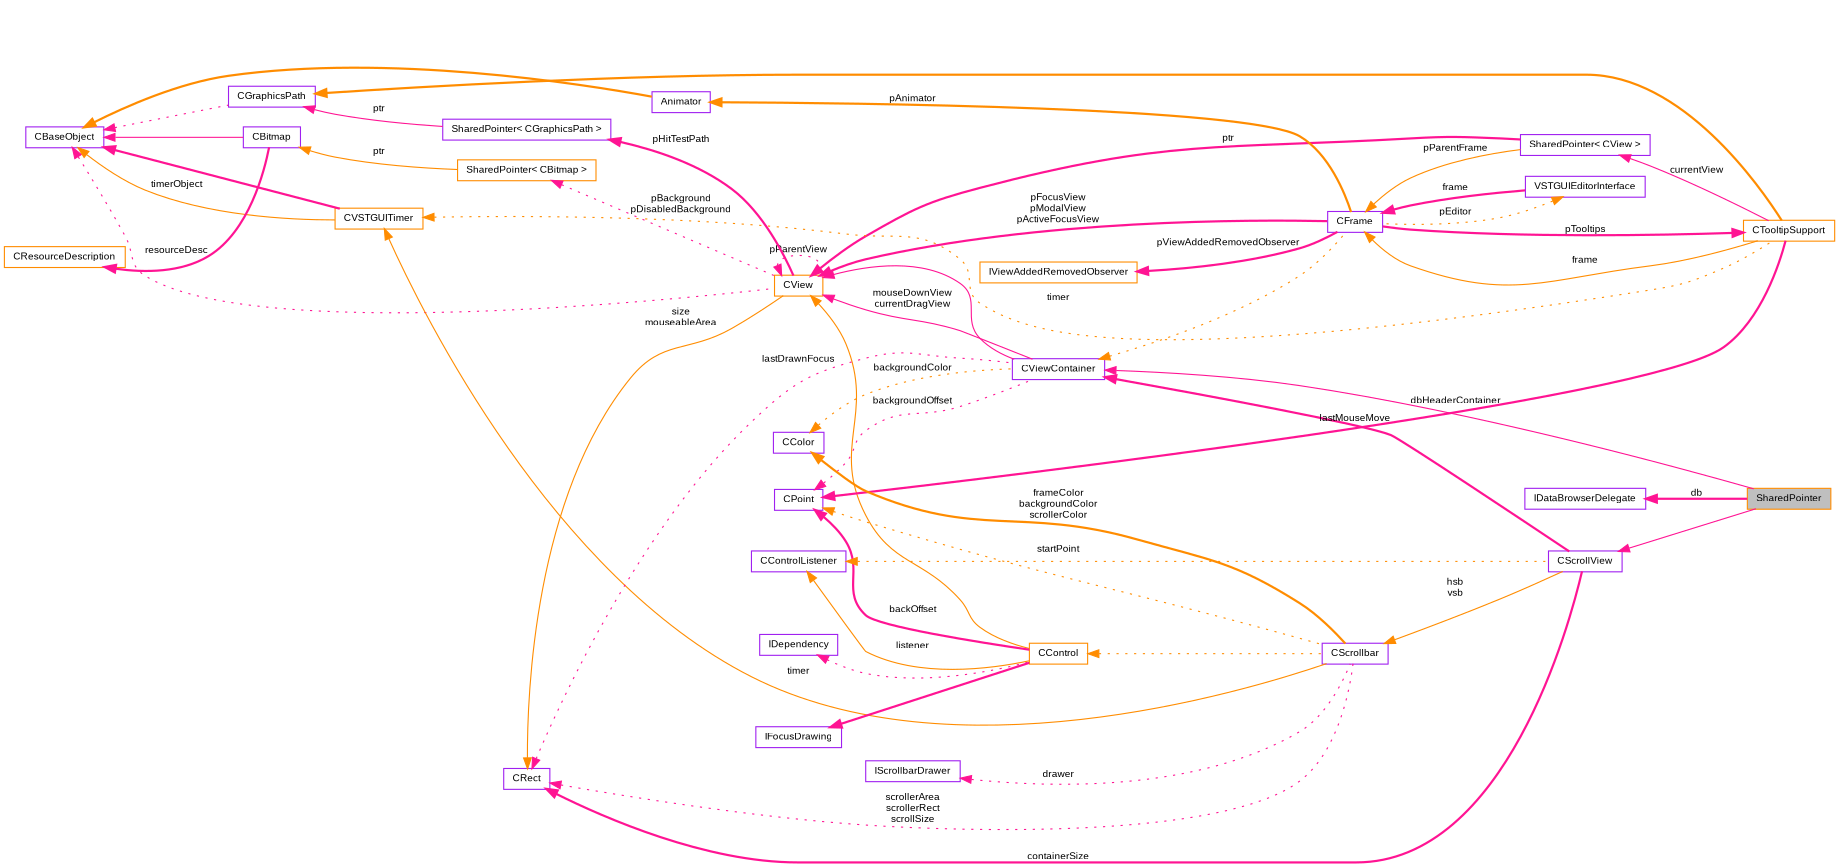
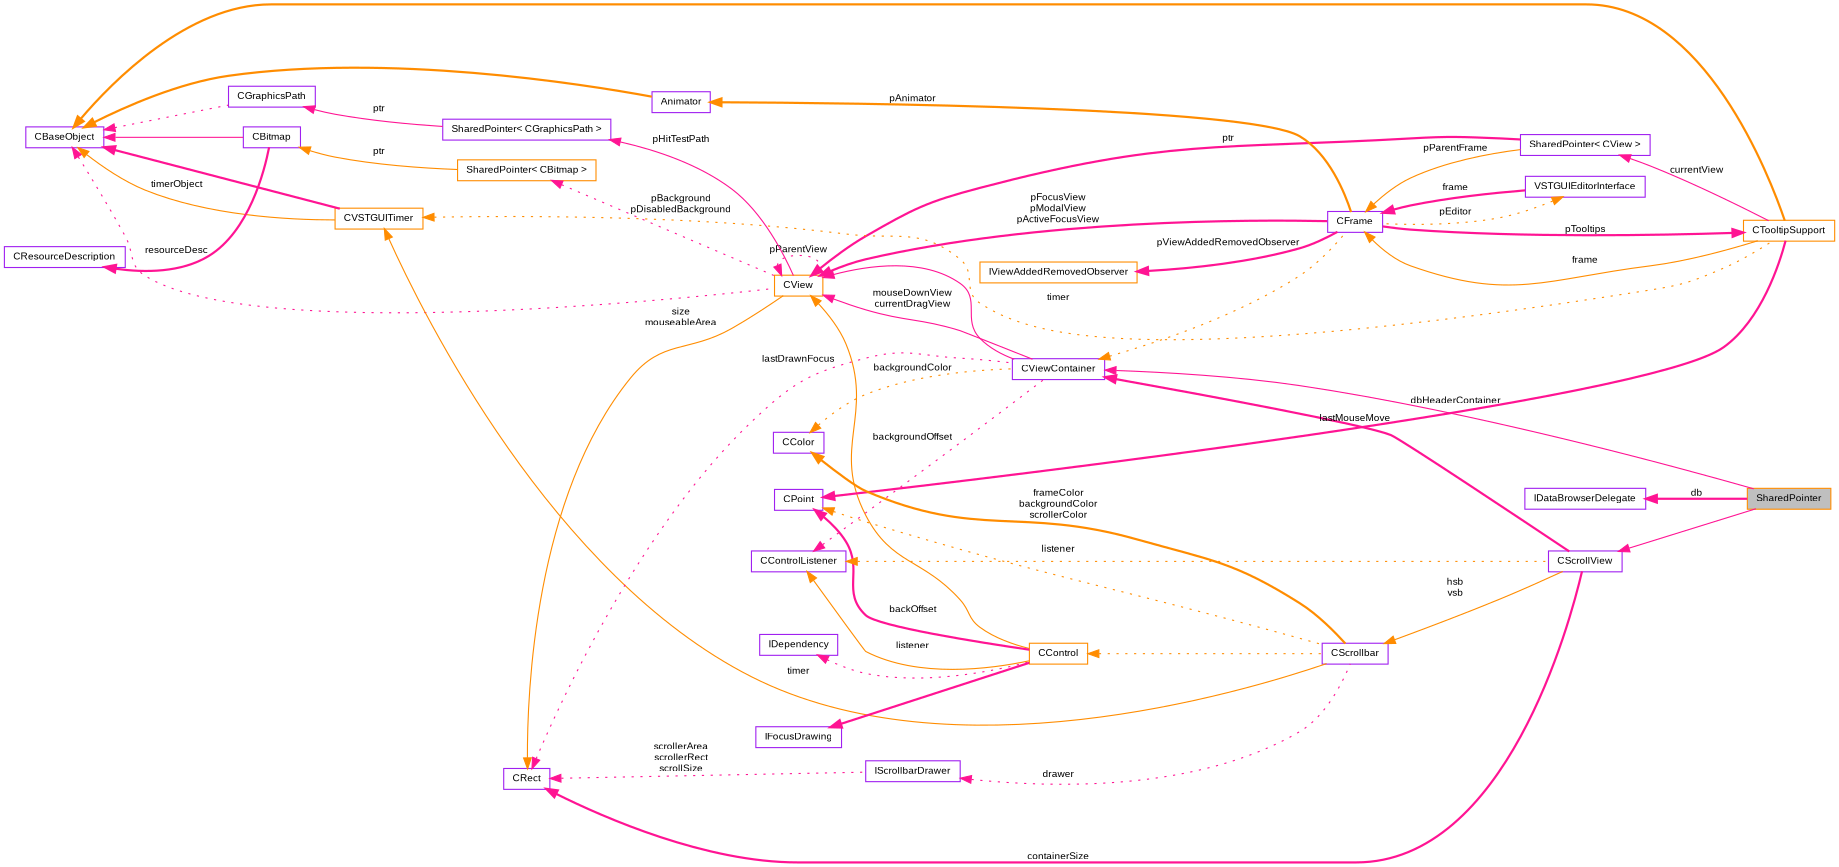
(1083, 75) -> (970, 4)
(726, 185) -> (726, 185)
(65, 257) -> (65, 257)
(917, 413) -> (934, 462)
(1059, 549) -> (1059, 549)
(999, 829) -> (713, 775)
